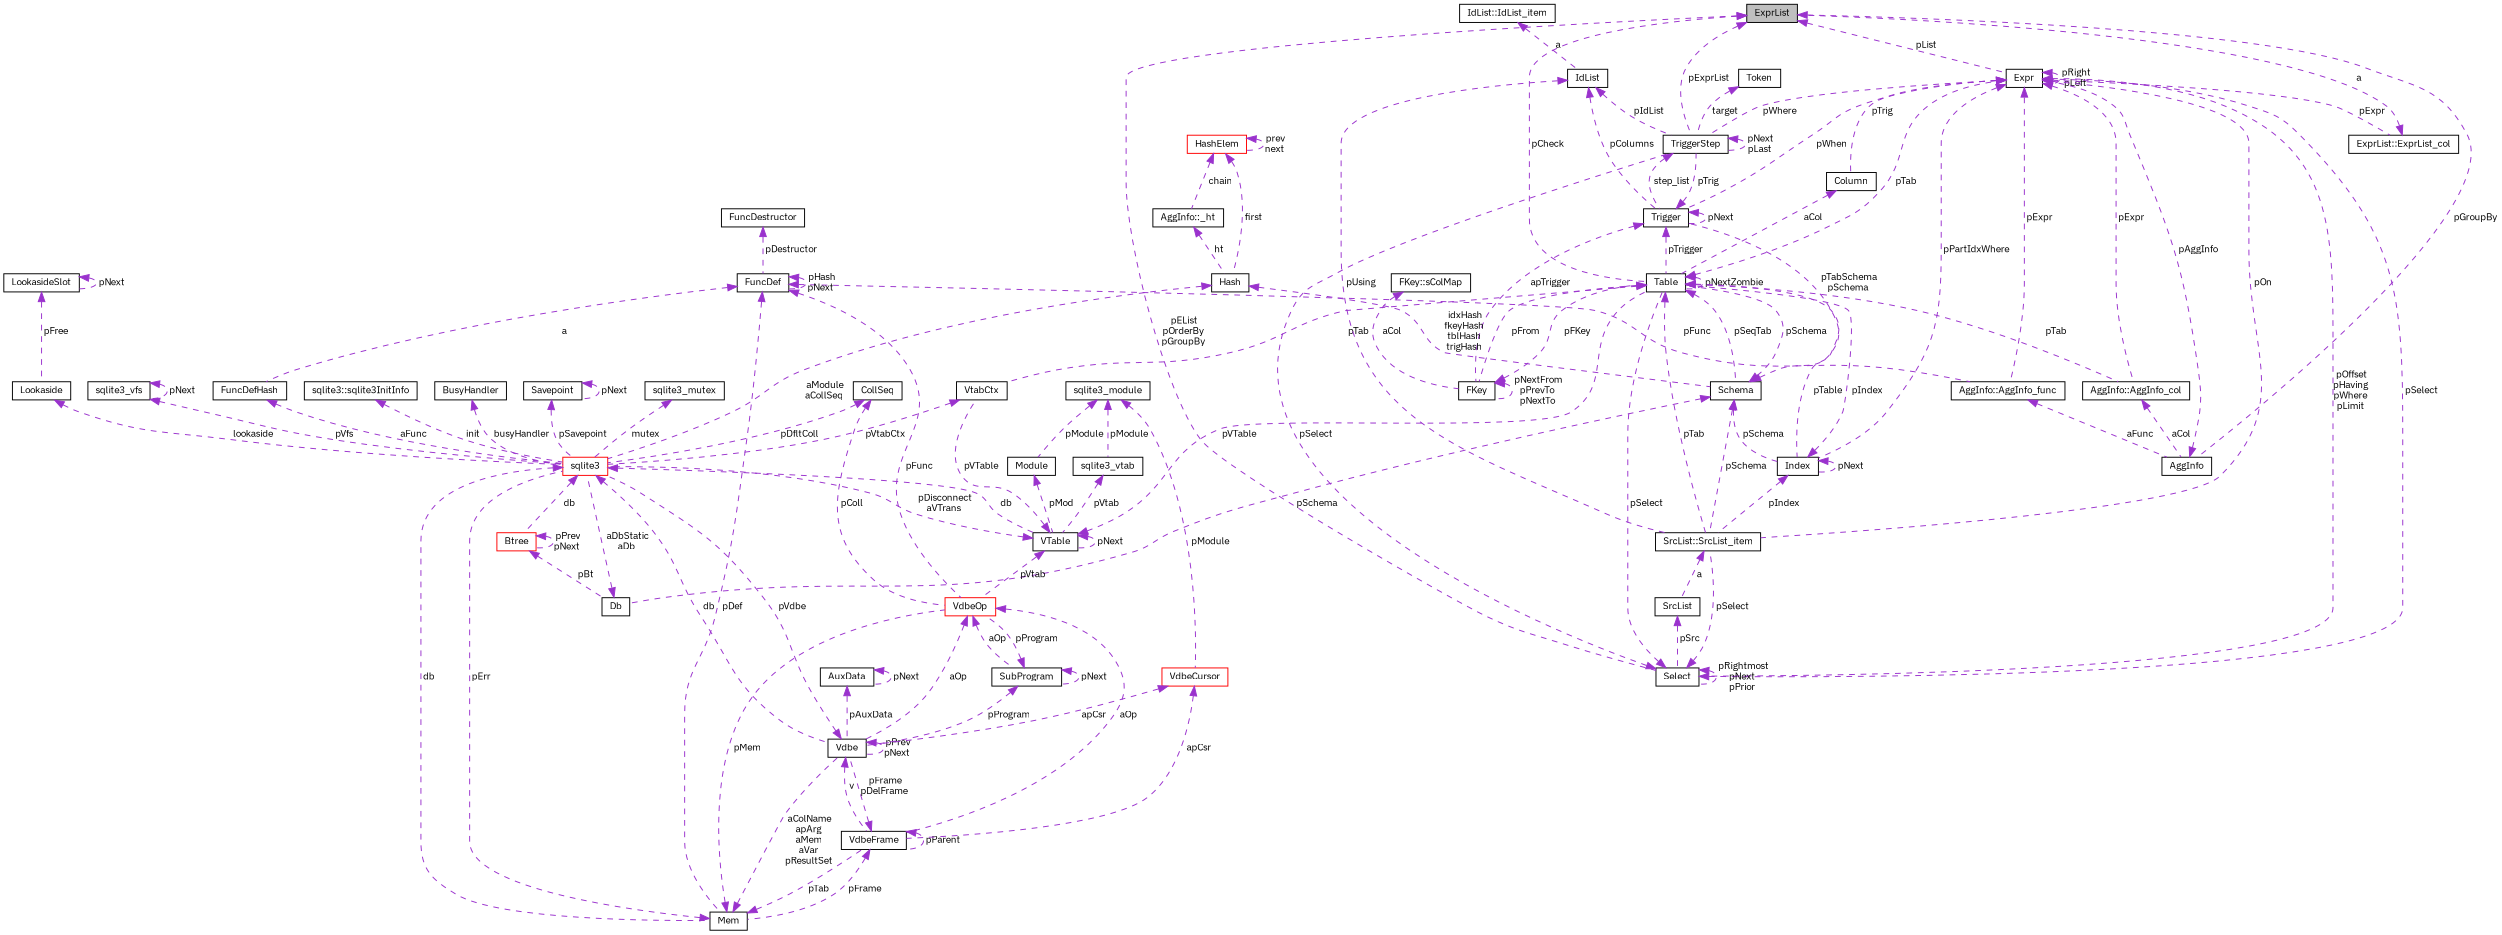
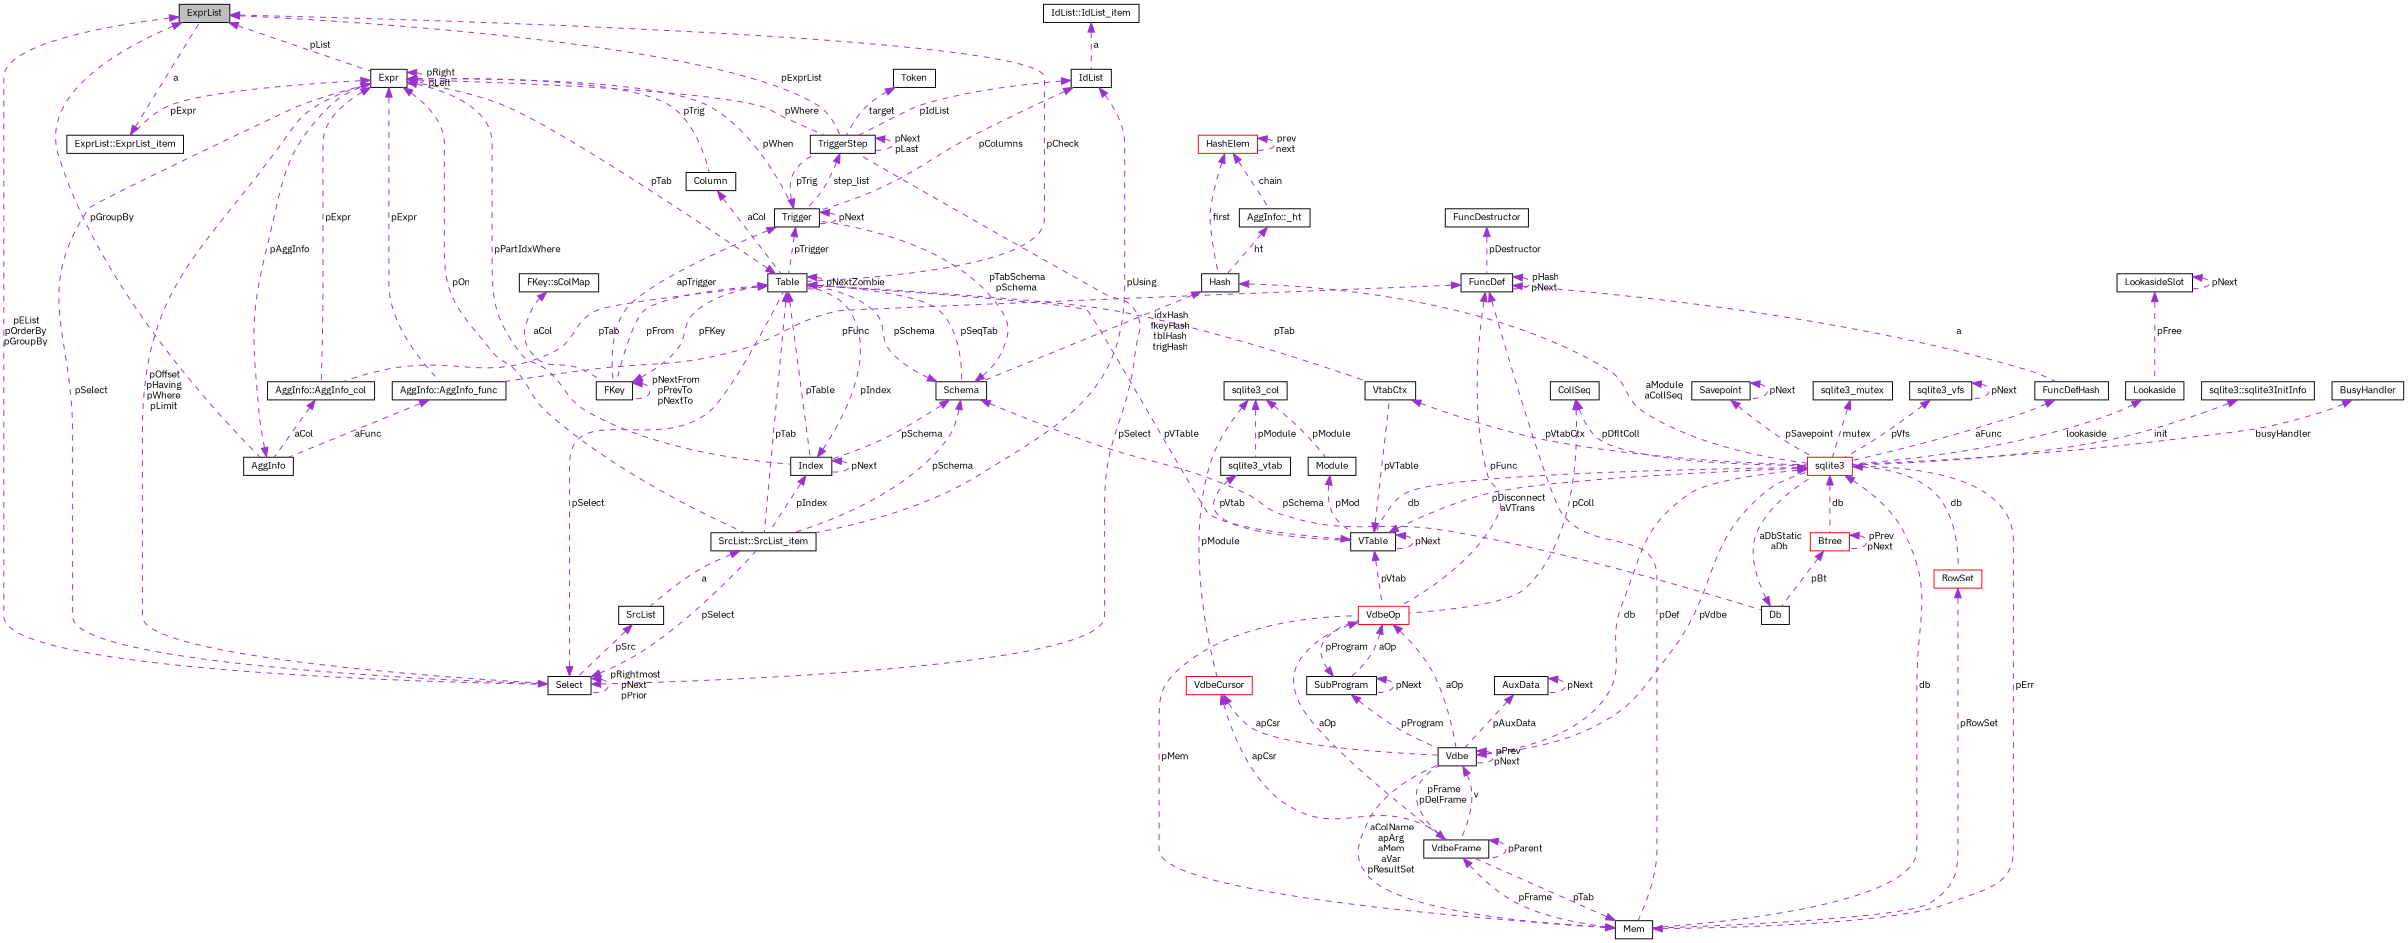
(2404, 144) -> (125, 144)
(1108, 391) -> (1256, 391)
none -> (1958, 579)
